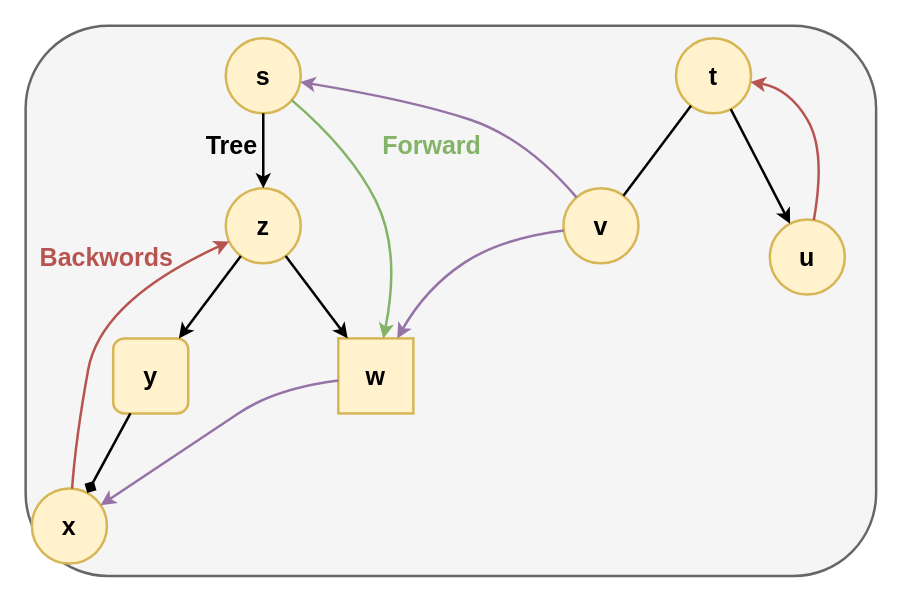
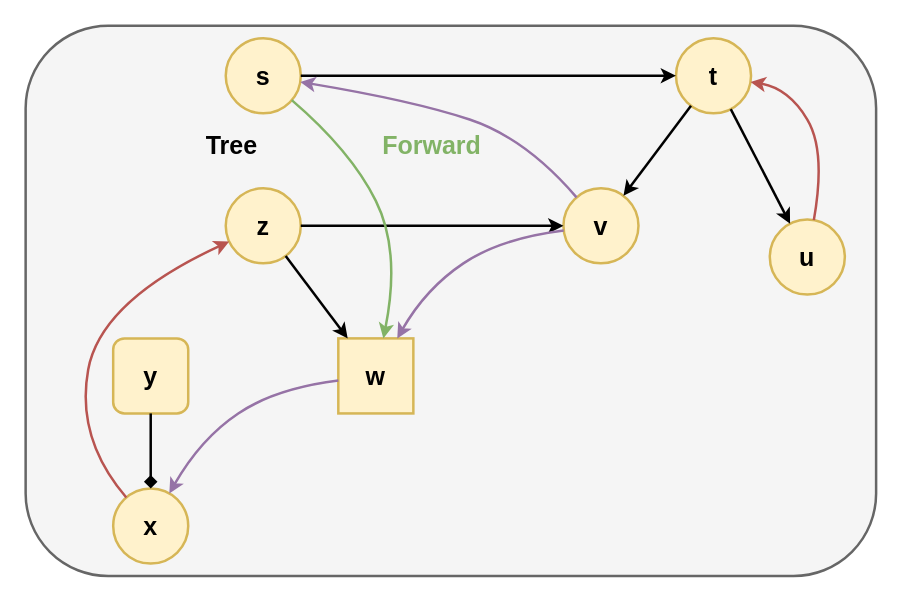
(263, 145) -> (483, 76)
(627, 190) -> (631, 186)
(107, 257) -> none
(213, 293) -> (427, 226)
(69, 526) -> (151, 526)
